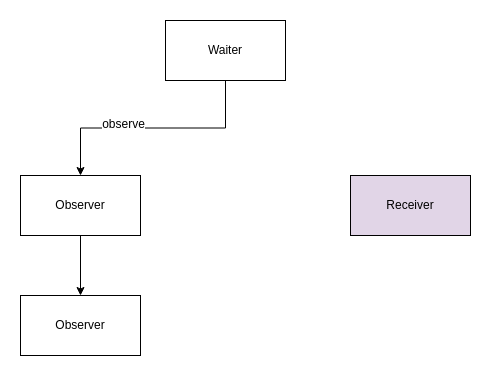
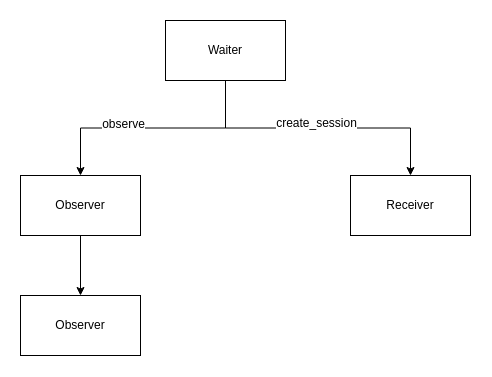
none -> (340, 128)
(411, 206) -> (411, 206)
